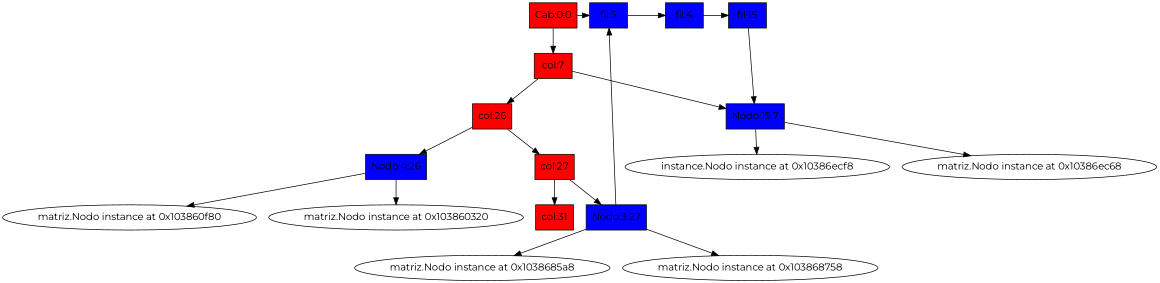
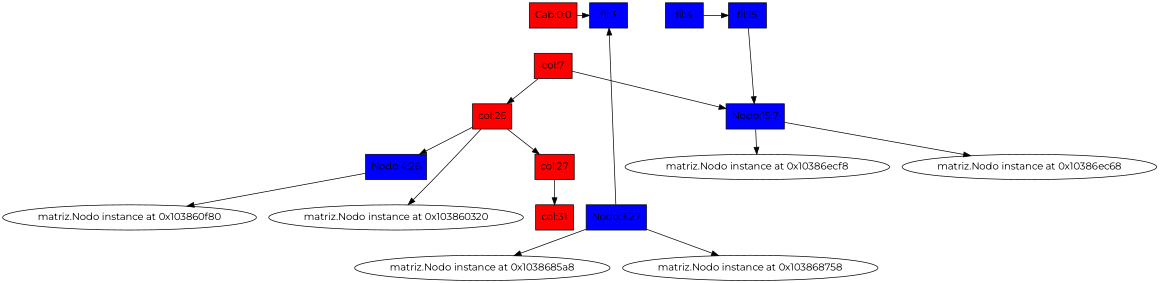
(643, 15) -> none
(553, 37) -> none
(757, 167) -> (757, 167)
(396, 189) -> (447, 165)
(583, 190) -> none
